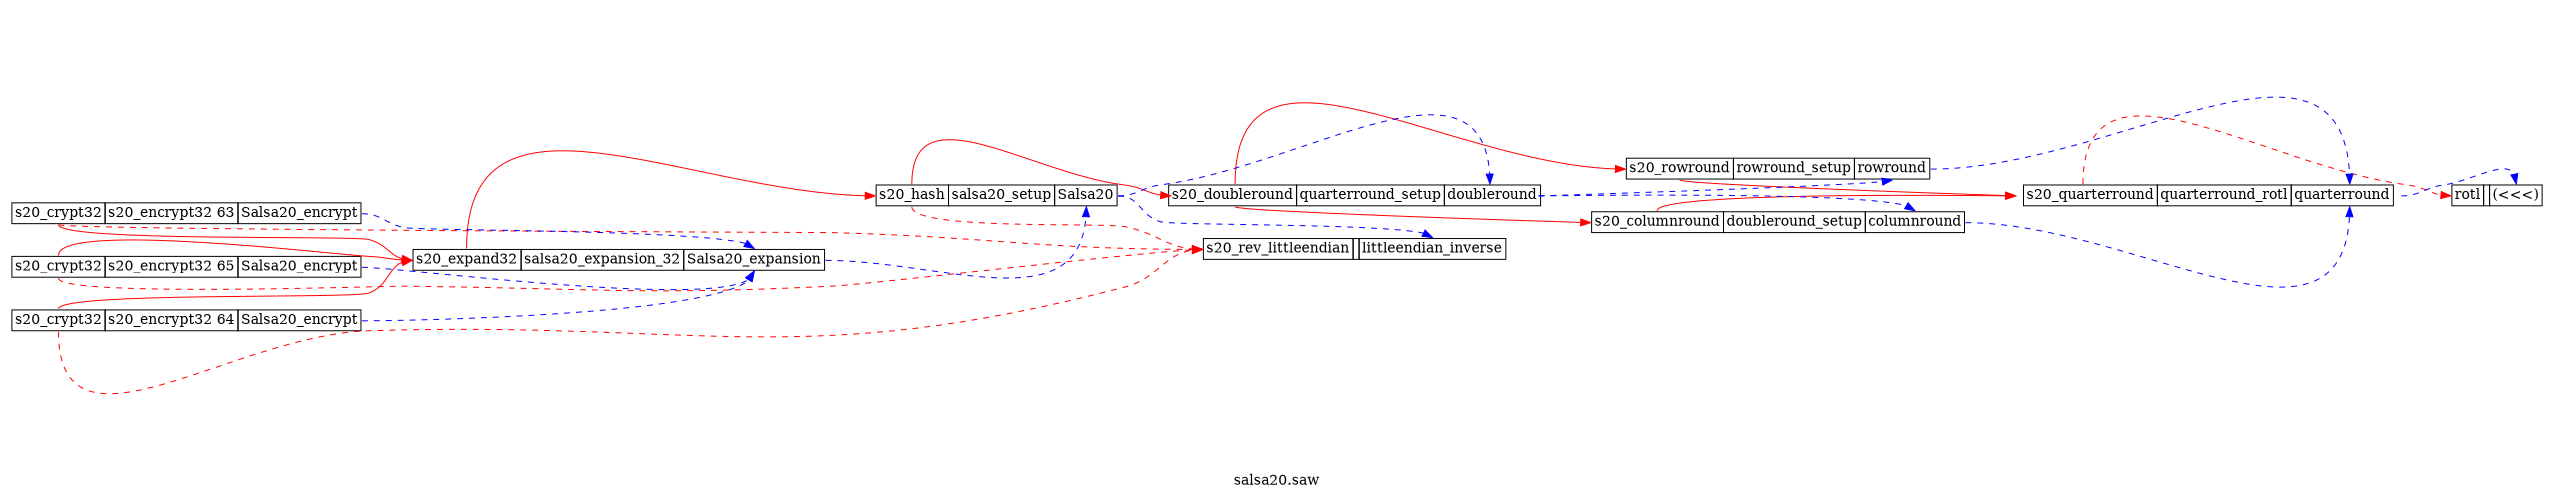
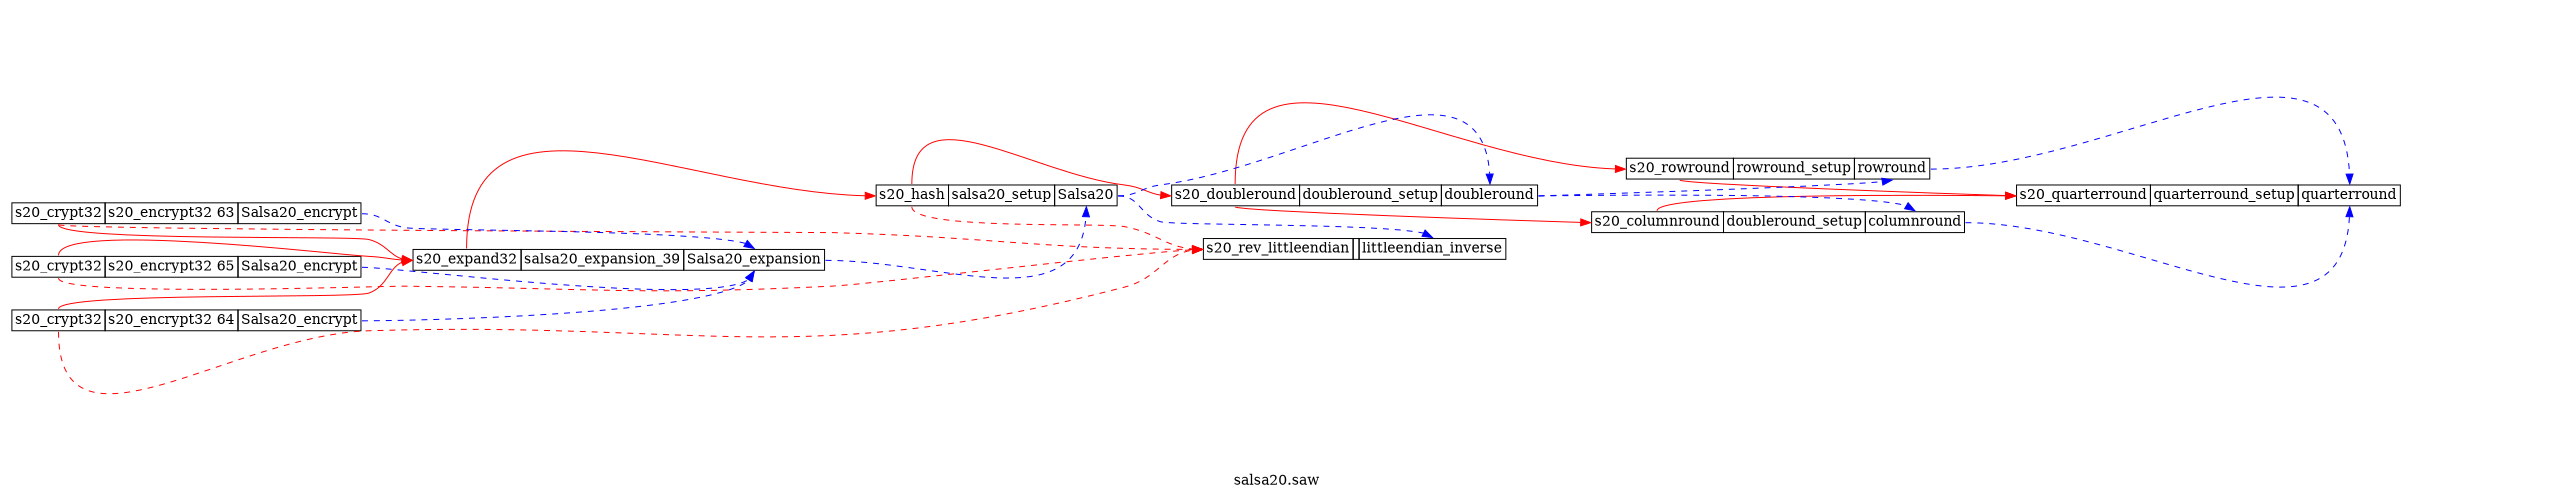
(1370, 195) -> (1370, 195)
(2224, 195) -> (2224, 195)
(2497, 195) -> none
(602, 259) -> (602, 259)
